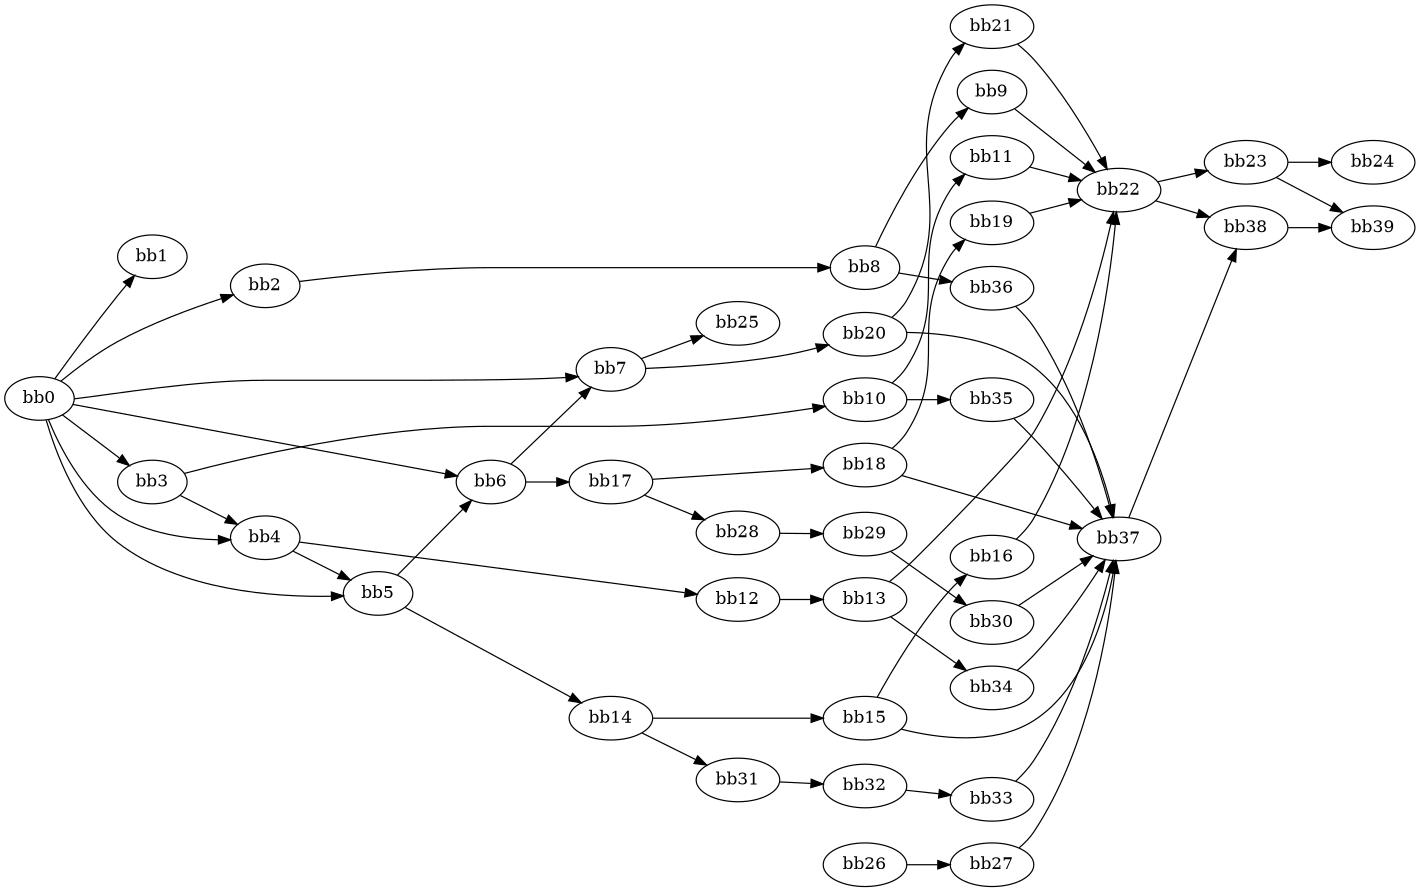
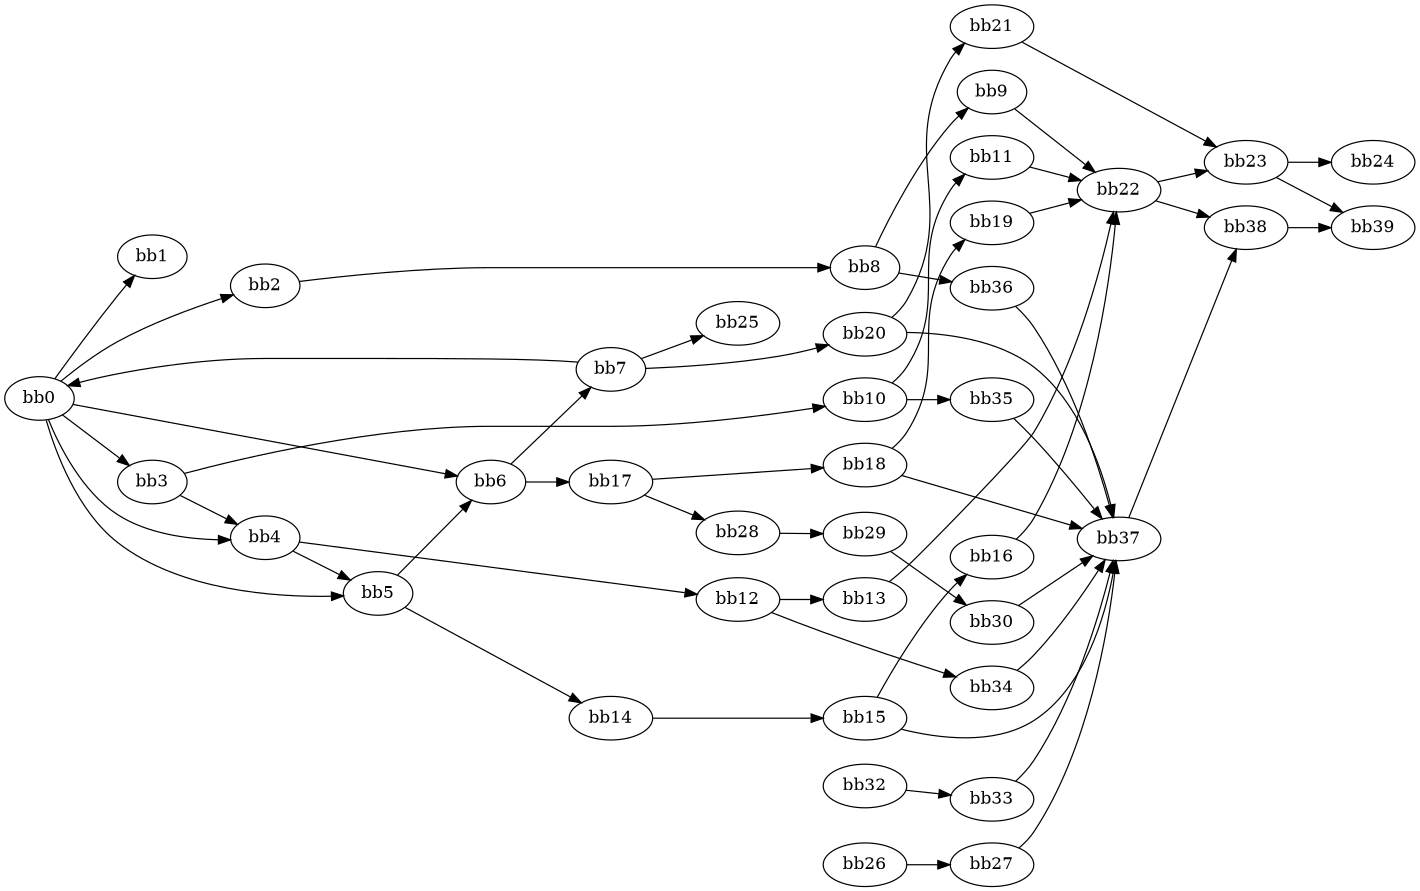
(1064, 98) -> (1114, 92)
(319, 380) -> (328, 358)
(923, 640) -> (857, 644)
(738, 780) -> none
